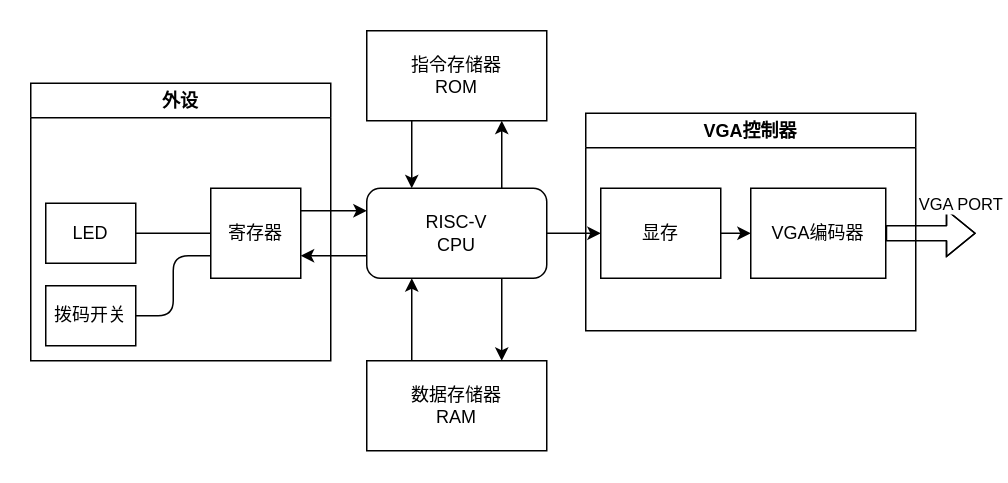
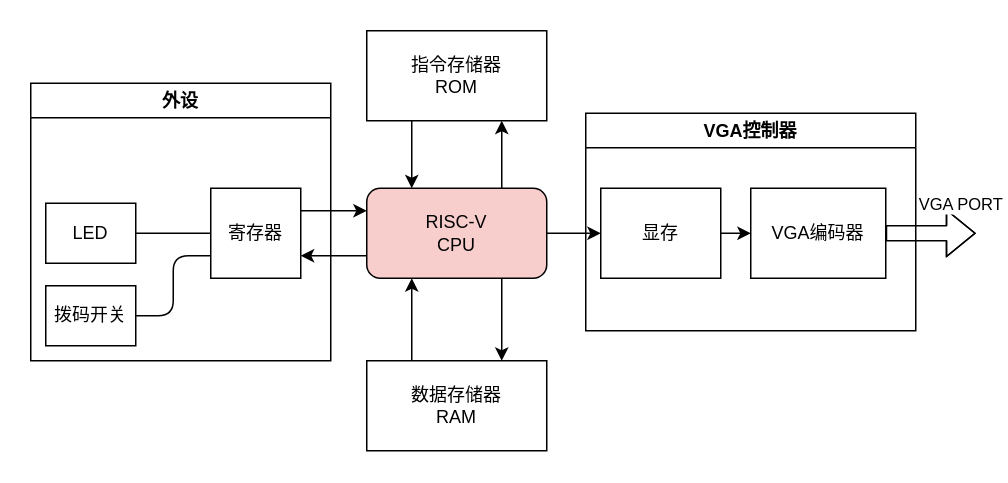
(457, 233) -> (457, 233)
